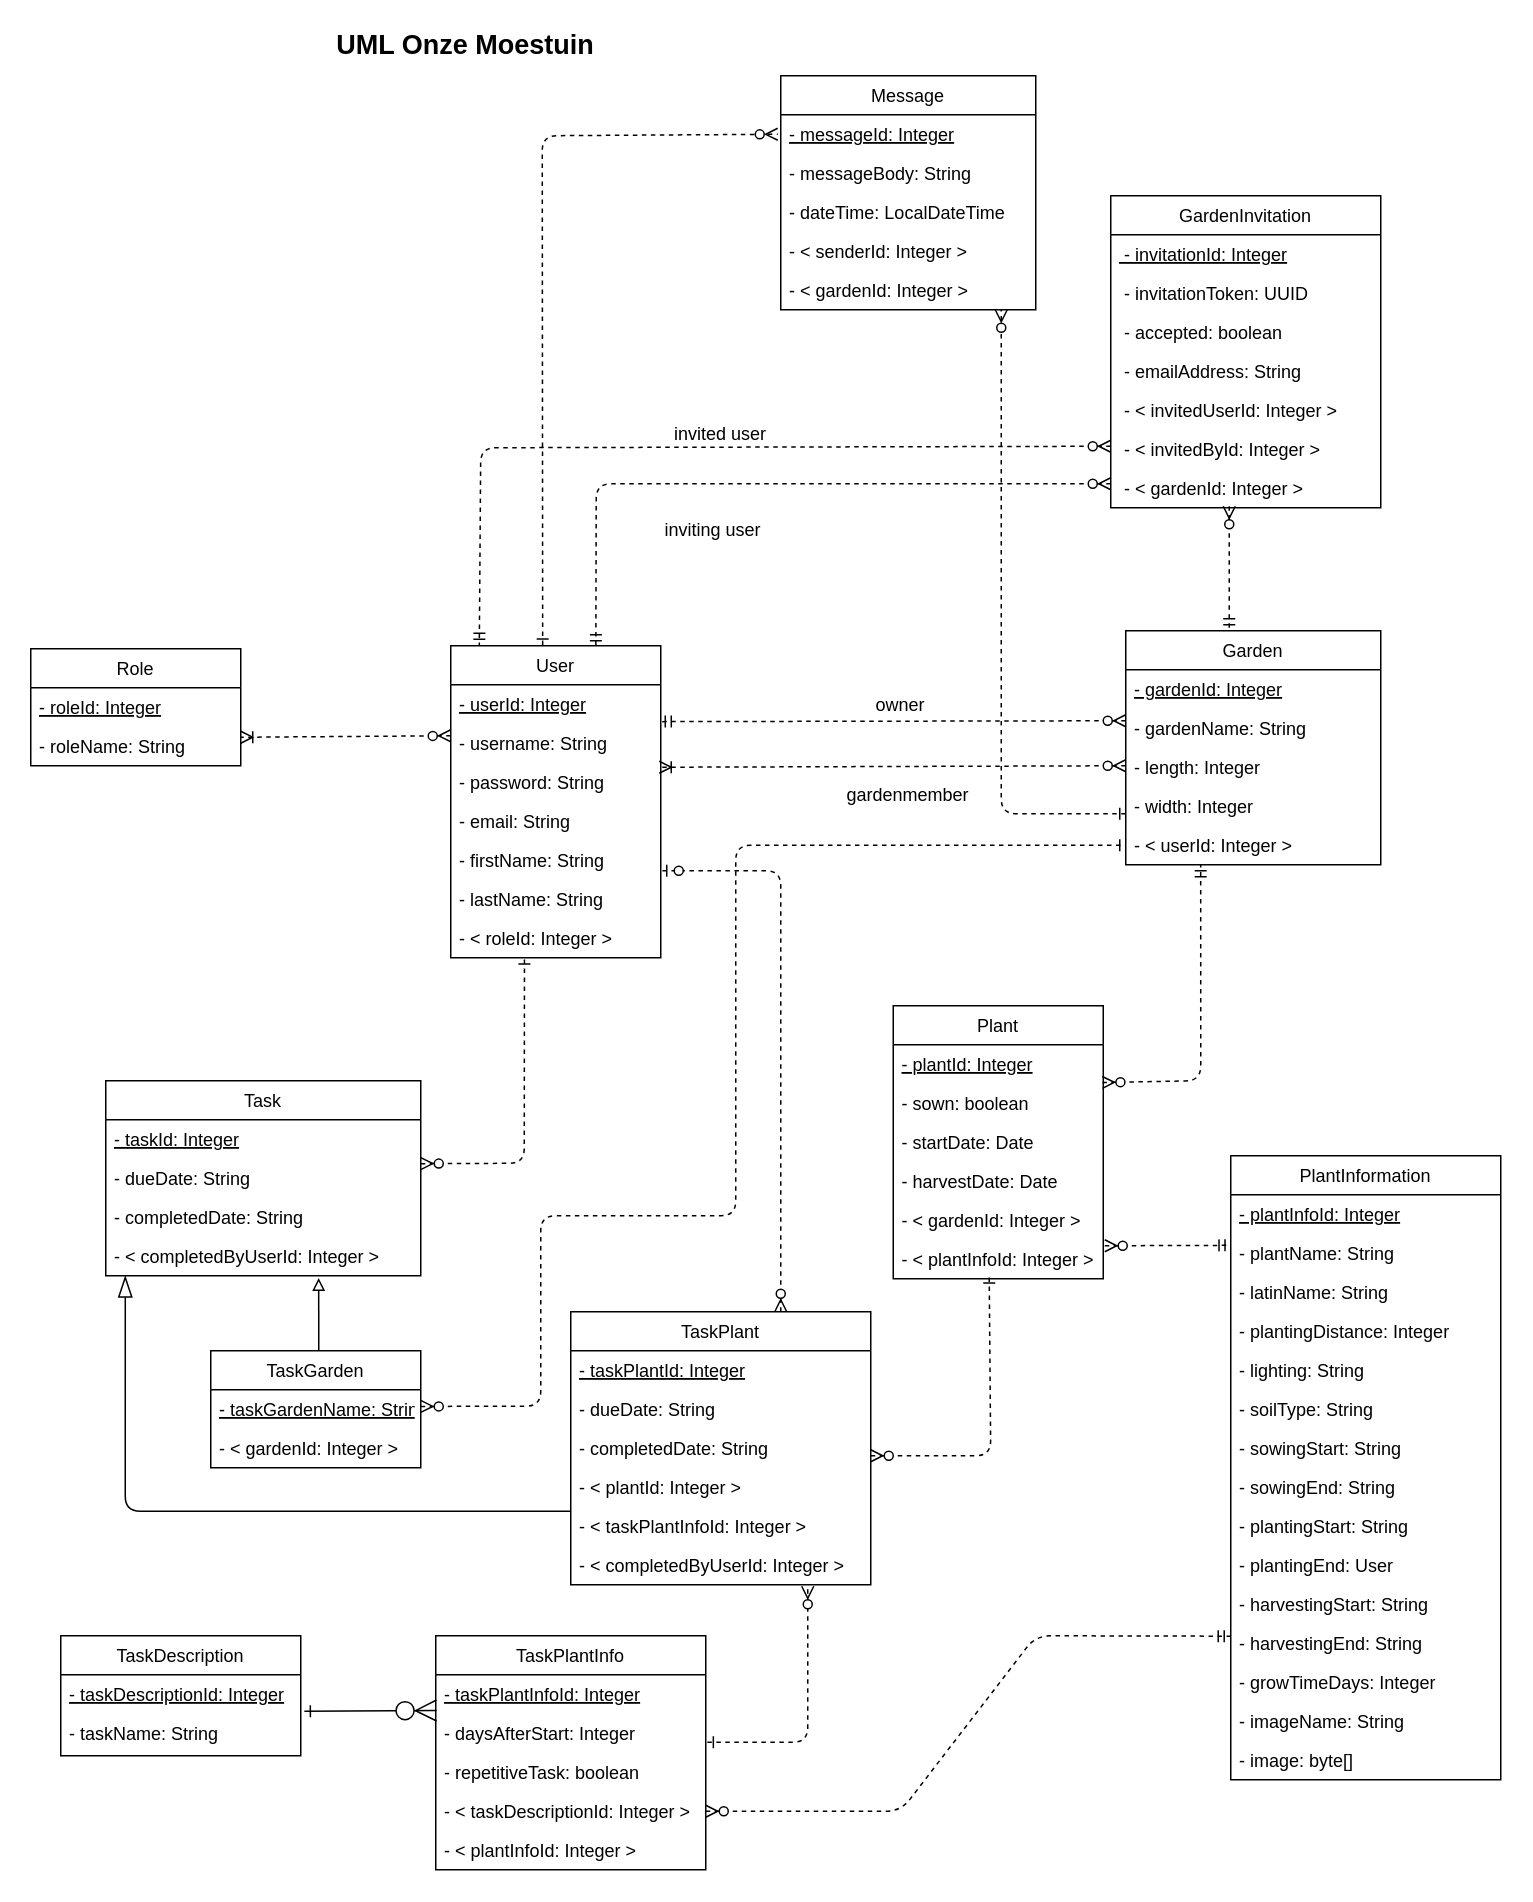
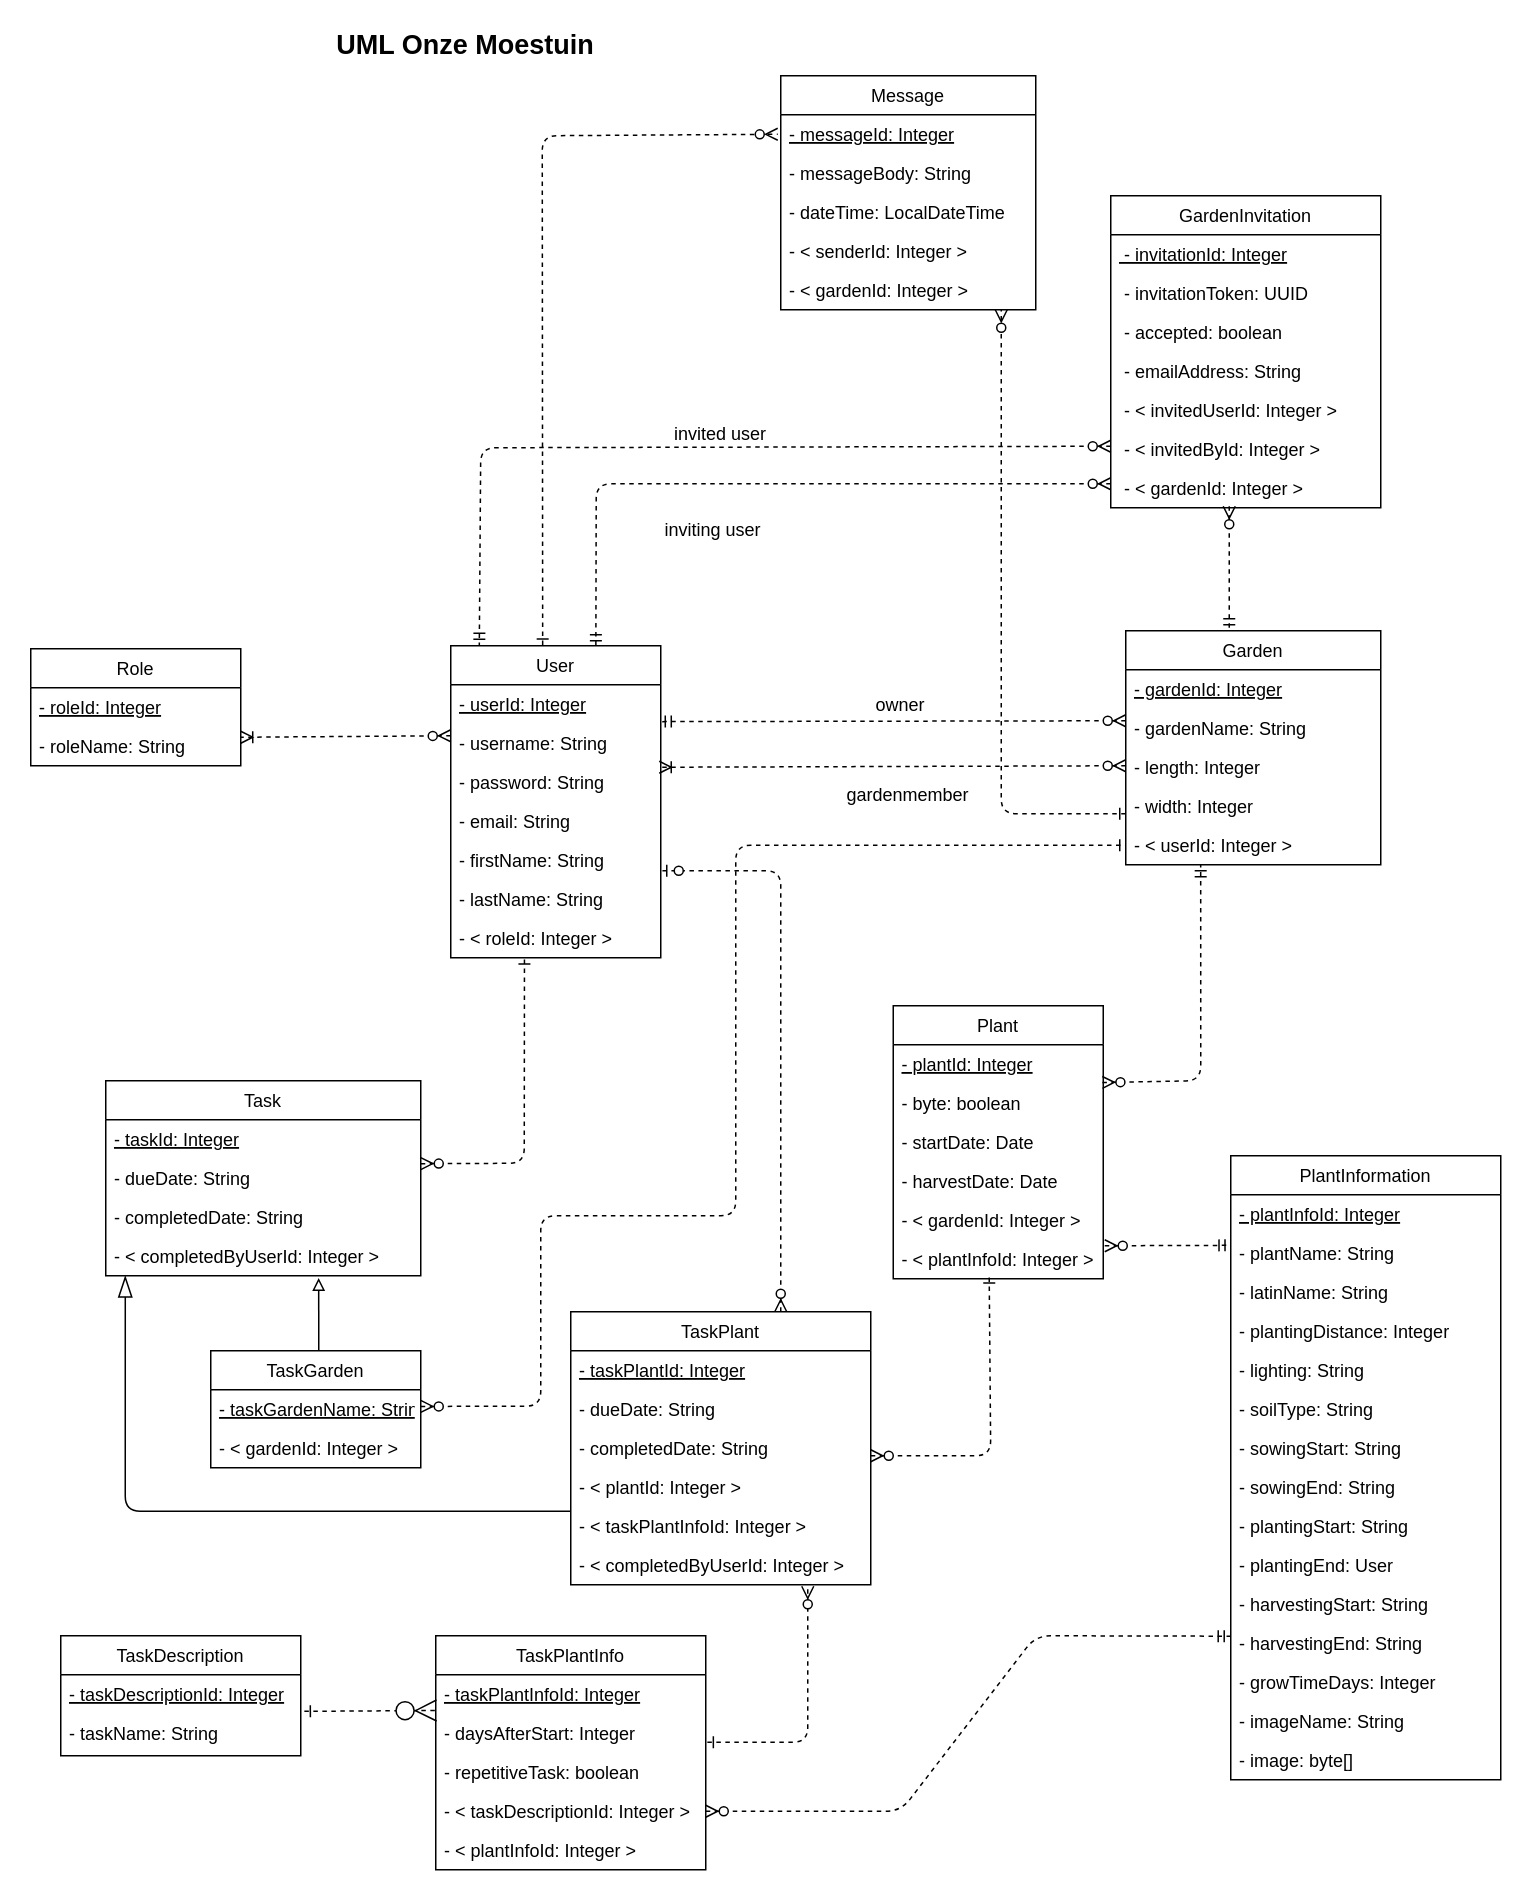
(968, 1104) -> (968, 1104)
(350, 1711) -> (350, 1711)
